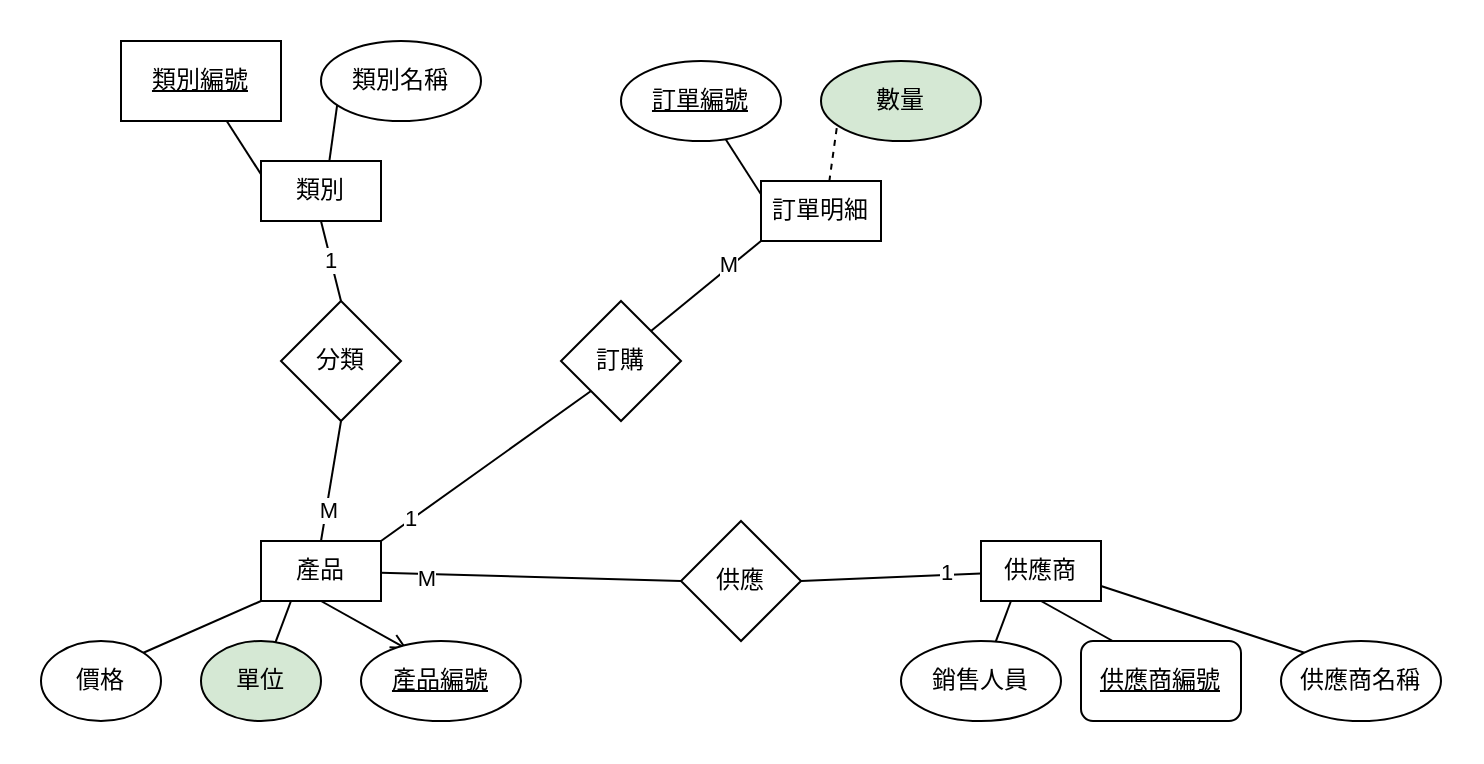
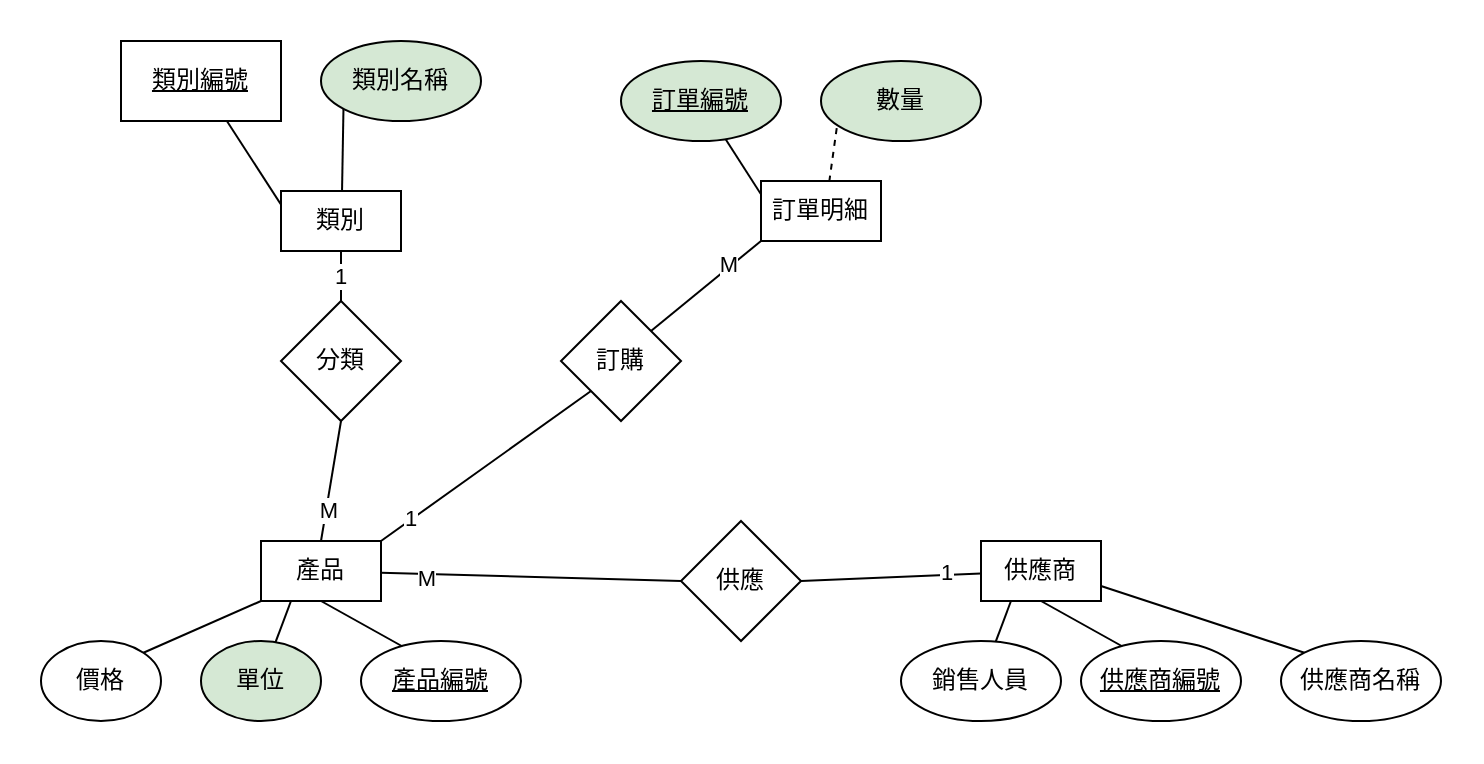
(401, 81) -> (401, 81)
(701, 101) -> (701, 101)
(321, 191) -> (341, 221)
(400, 645) -> (400, 645)
(1161, 681) -> (1161, 681)
